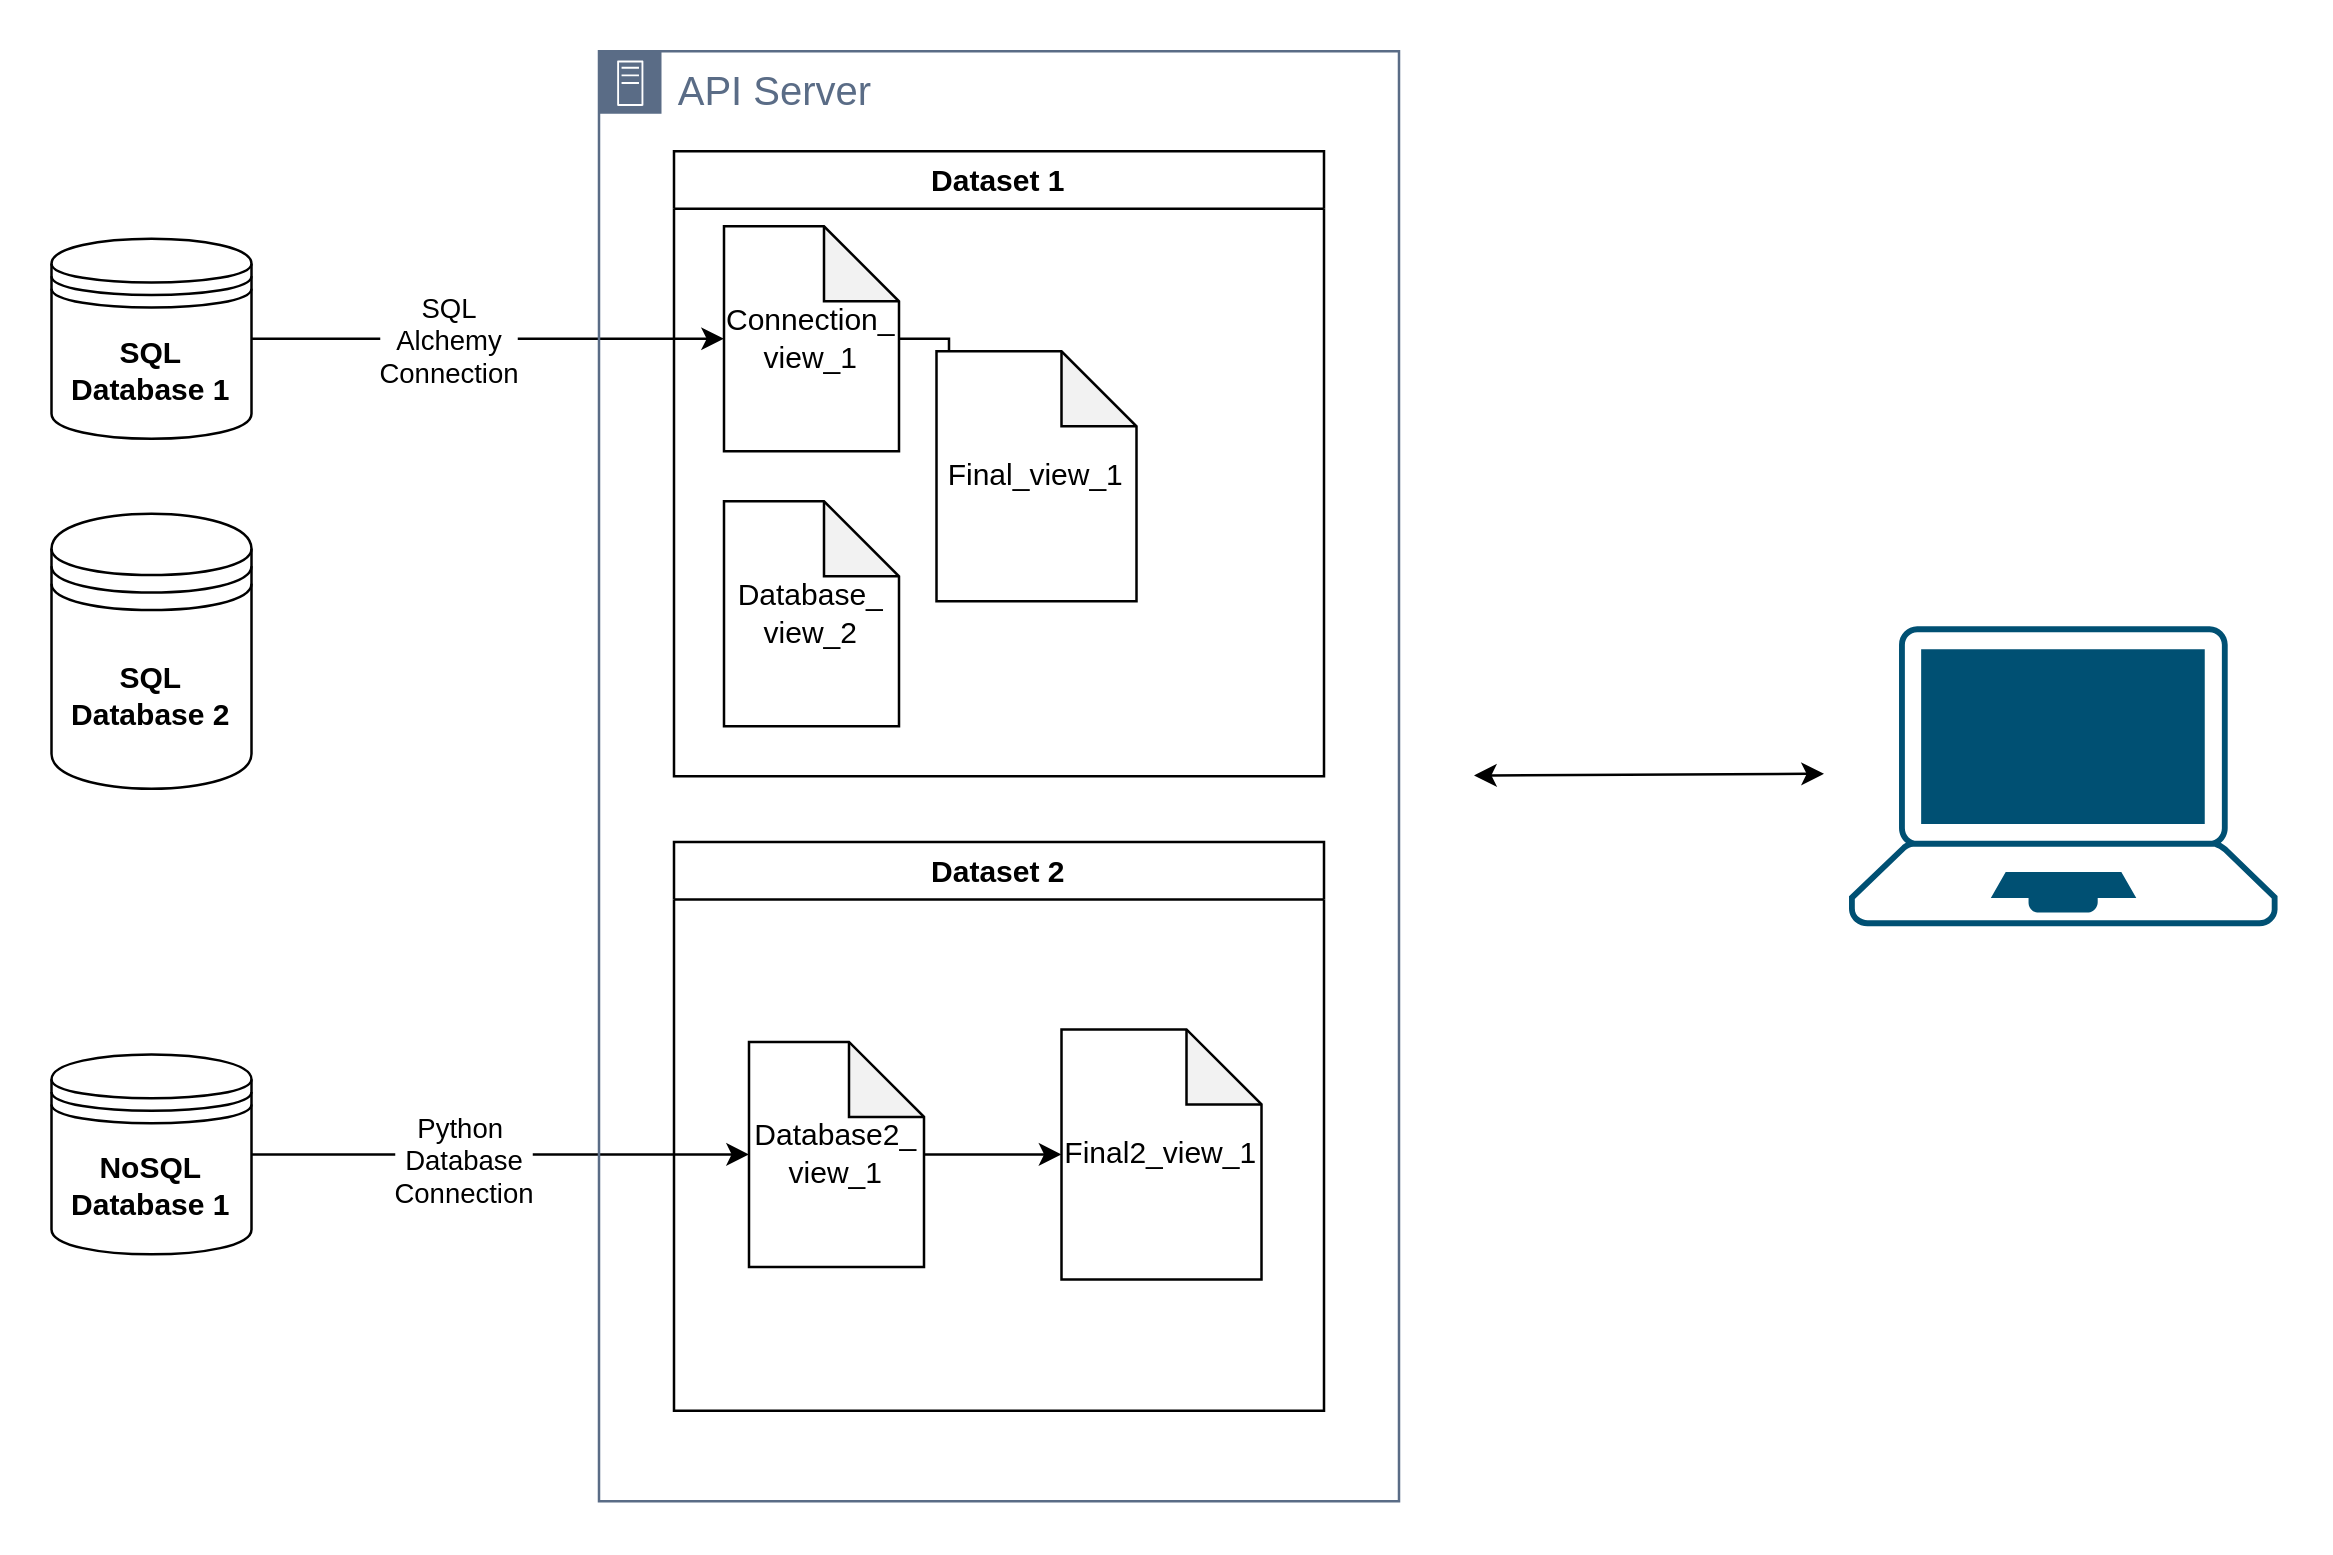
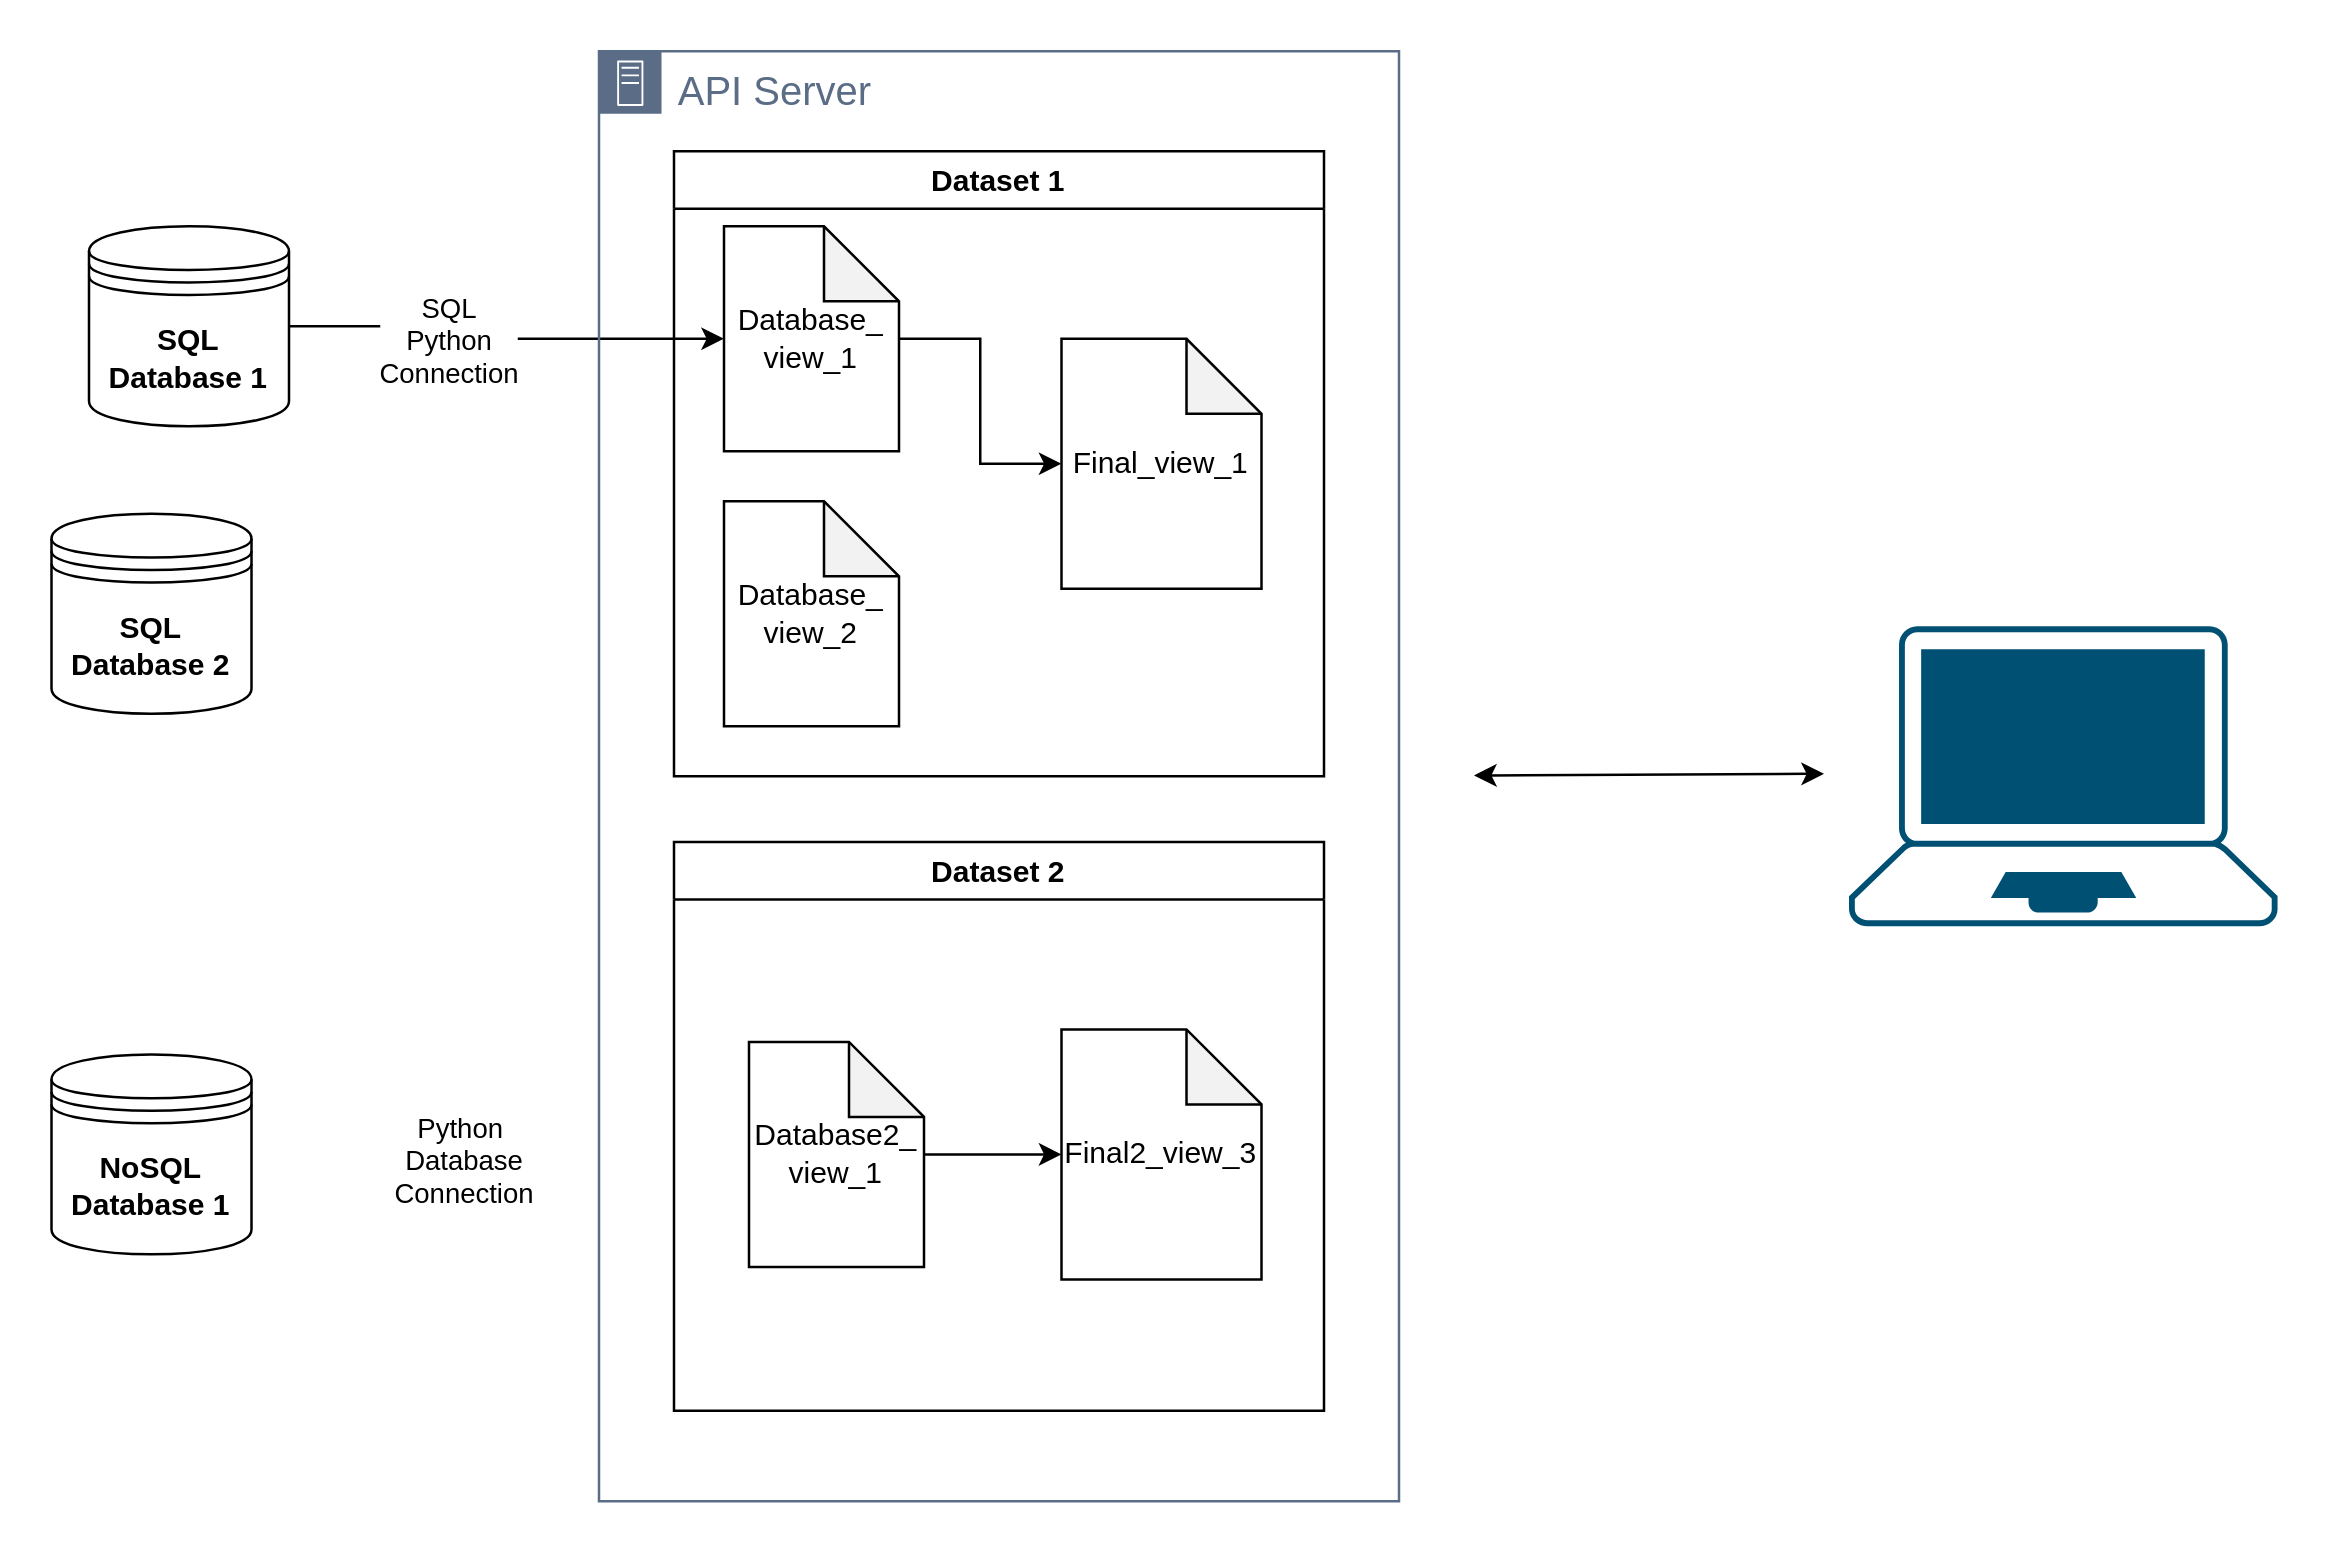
(151, 339) -> (189, 326)
(811, 339) -> (811, 339)
(450, 341) -> (450, 341)
(1036, 476) -> (1161, 464)
(151, 651) -> (151, 614)
(323, 1154) -> none
(1161, 1154) -> (1161, 1154)
